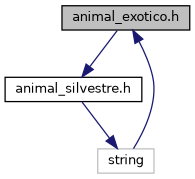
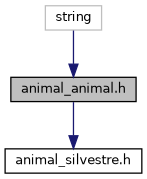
(126, 18) -> (73, 89)
(96, 120) -> none
